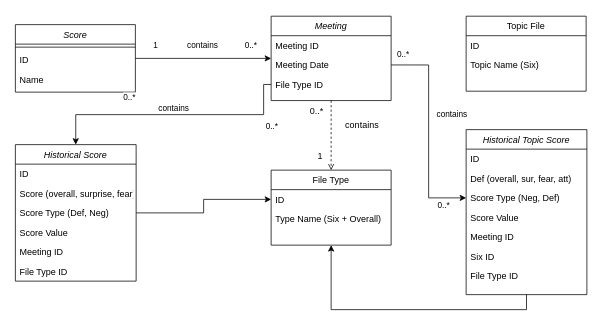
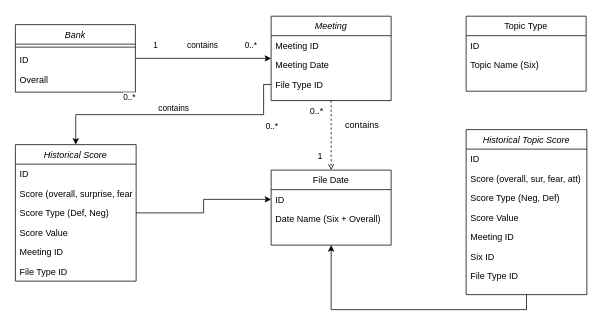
(526, 26) -> (526, 26)
(75, 35) -> (75, 35)
(30, 80) -> (35, 80)
(429, 130) -> none
(533, 179) -> (538, 179)
(331, 180) -> (331, 180)
(330, 219) -> (330, 219)
